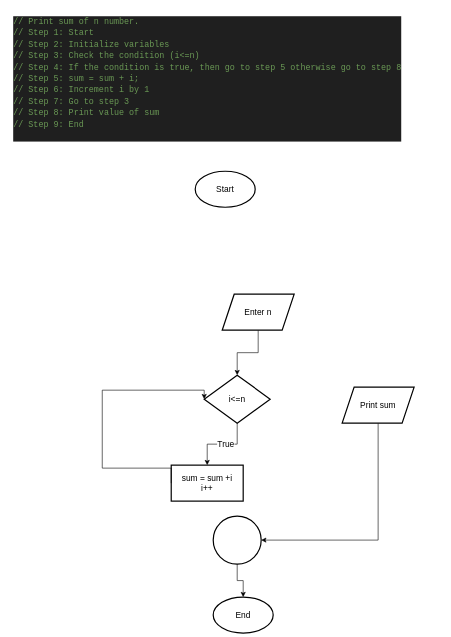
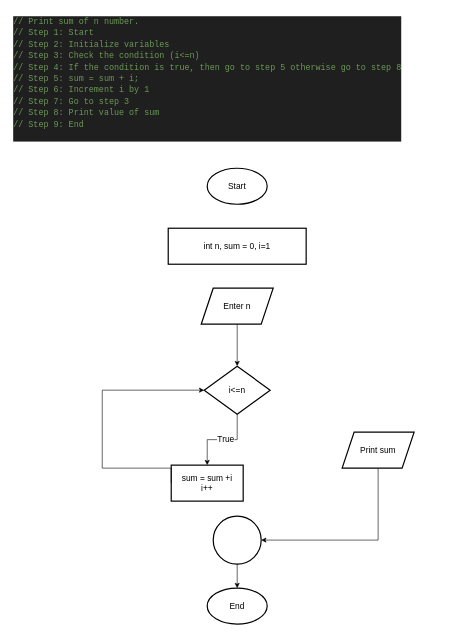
(225, 189) -> (237, 186)
none -> (237, 246)
(258, 312) -> (237, 306)
(237, 399) -> (237, 390)
(378, 405) -> (378, 450)
(243, 615) -> (237, 606)
